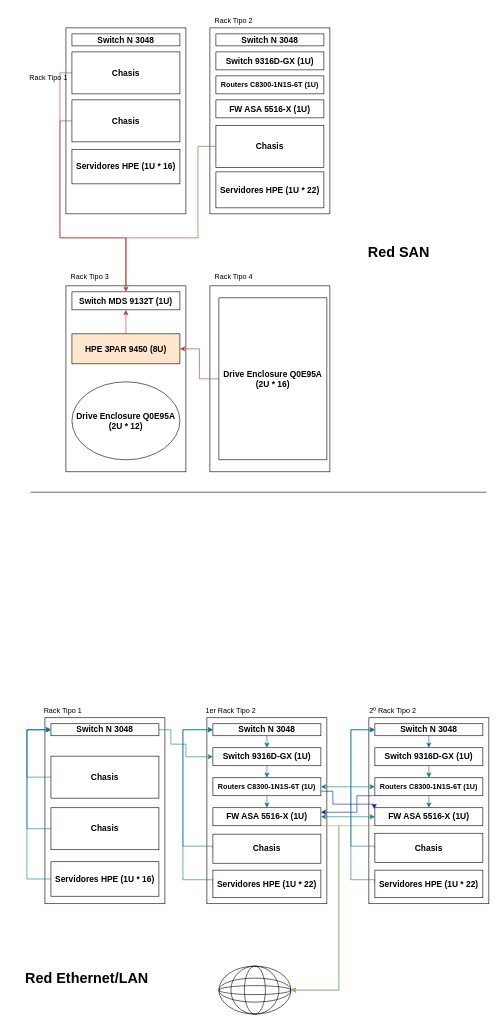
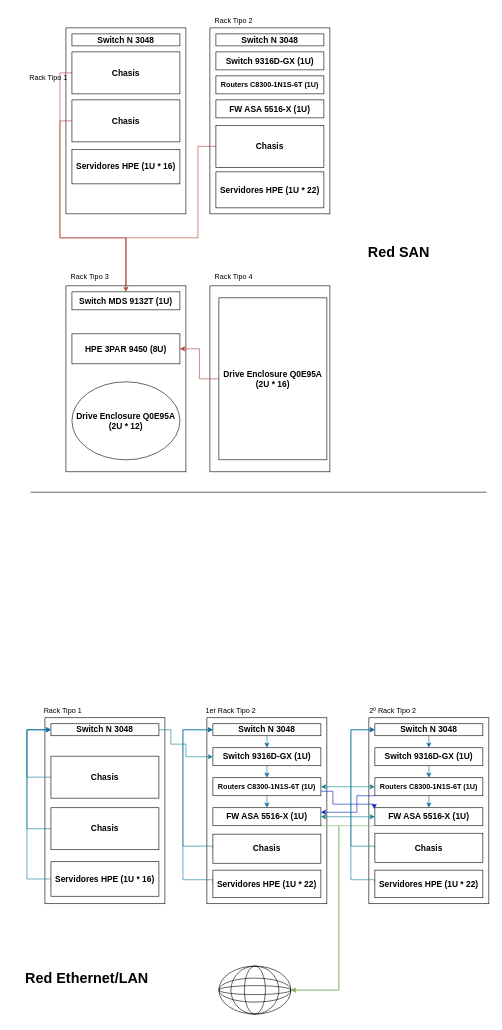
(126, 315) -> none
(126, 349) -> (126, 349)
